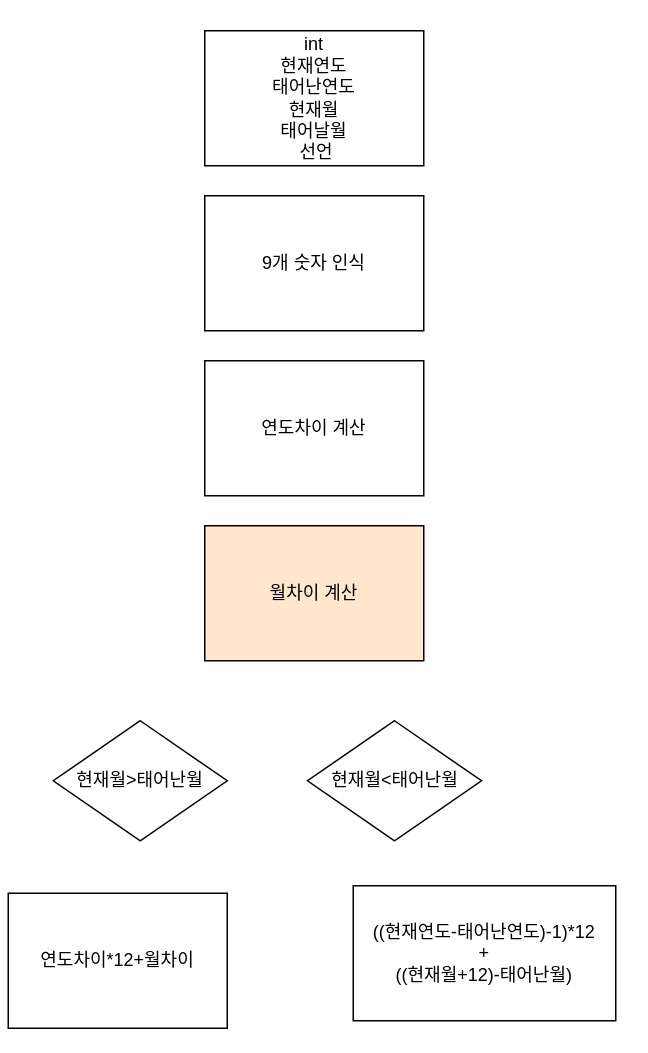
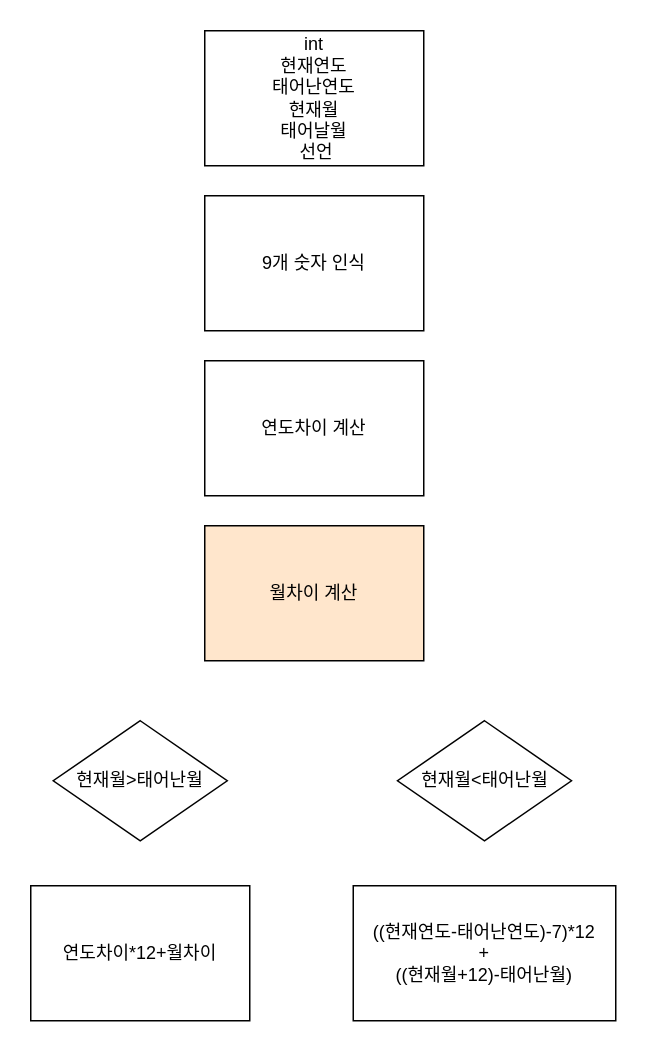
(395, 781) -> (485, 781)
(485, 953) -> (485, 953)
(118, 961) -> (140, 953)
